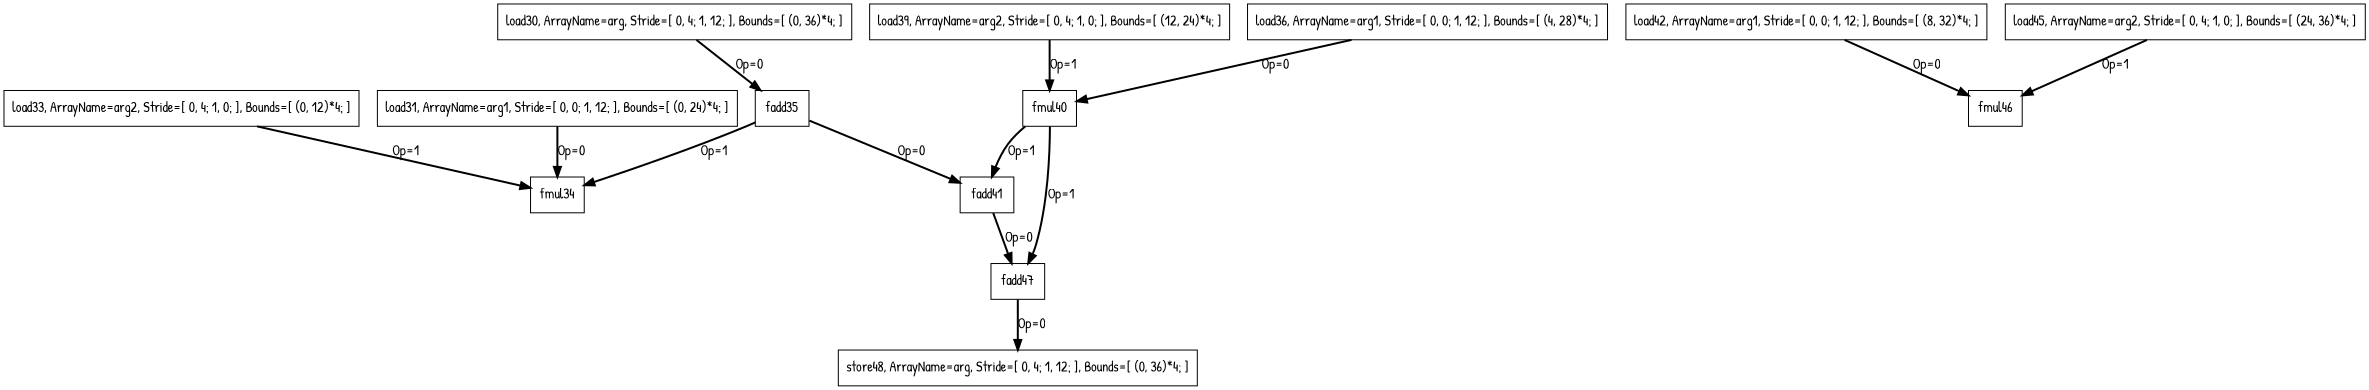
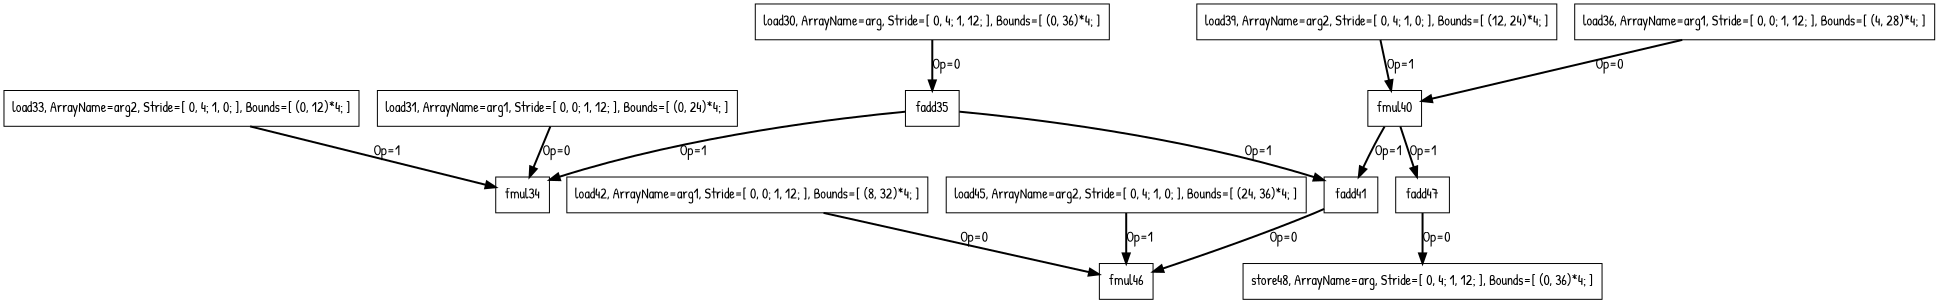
(911, 152) -> (1258, 152)
(1001, 233) -> (1244, 240)
